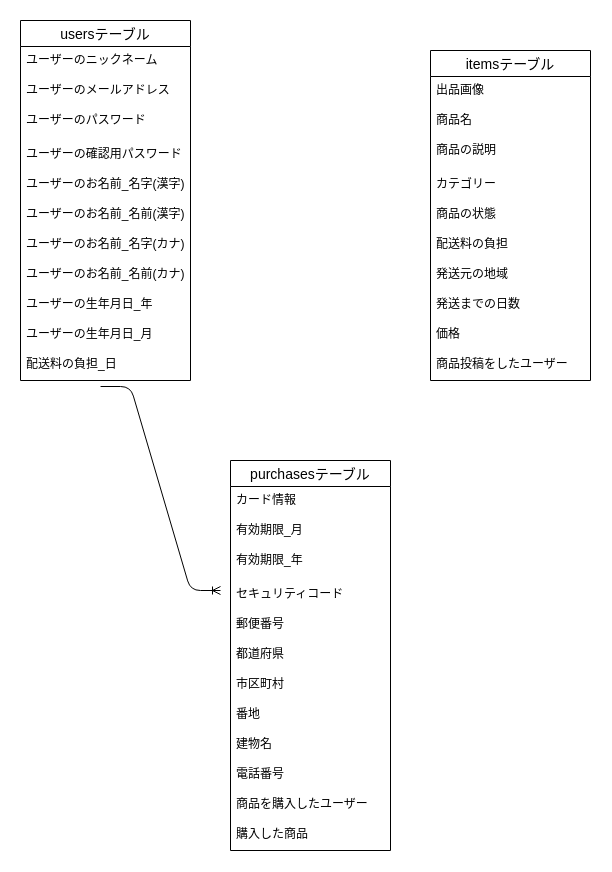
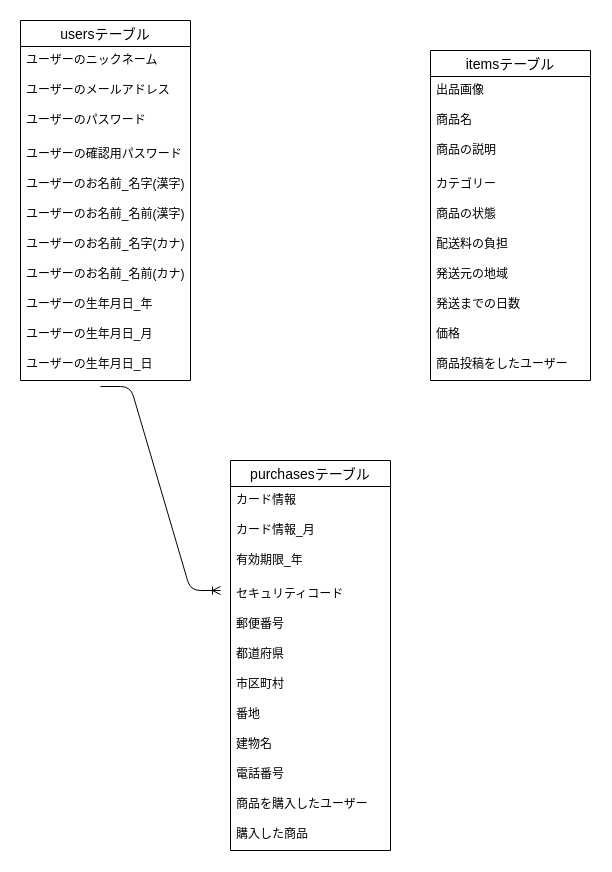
(71, 364) -> (89, 364)
(269, 530) -> (275, 530)
